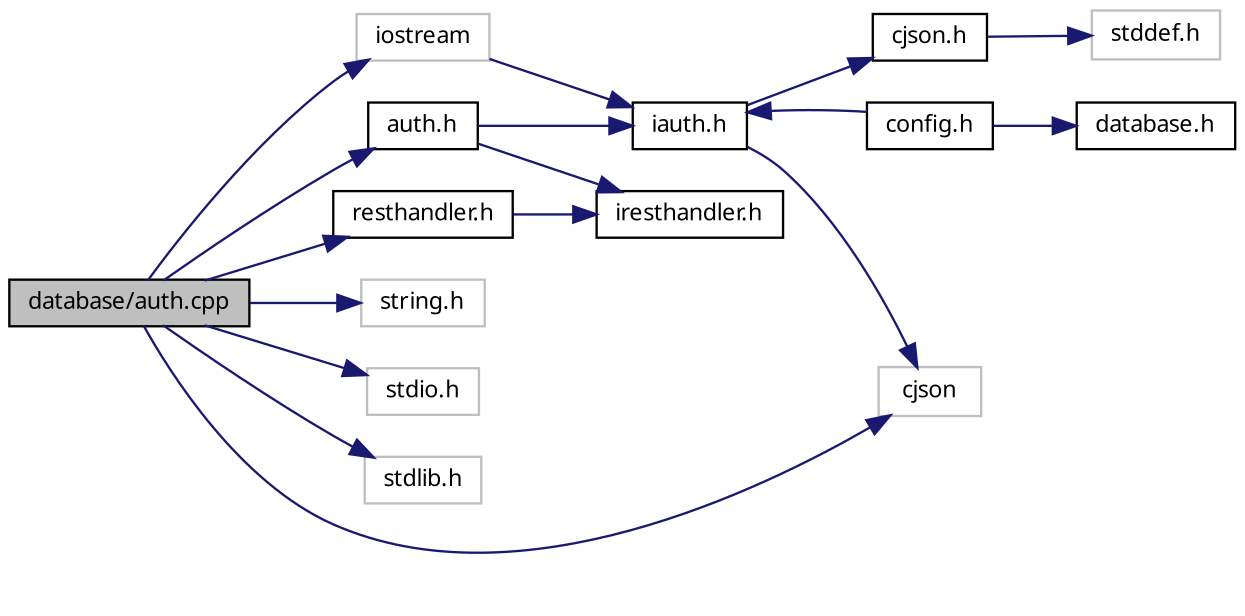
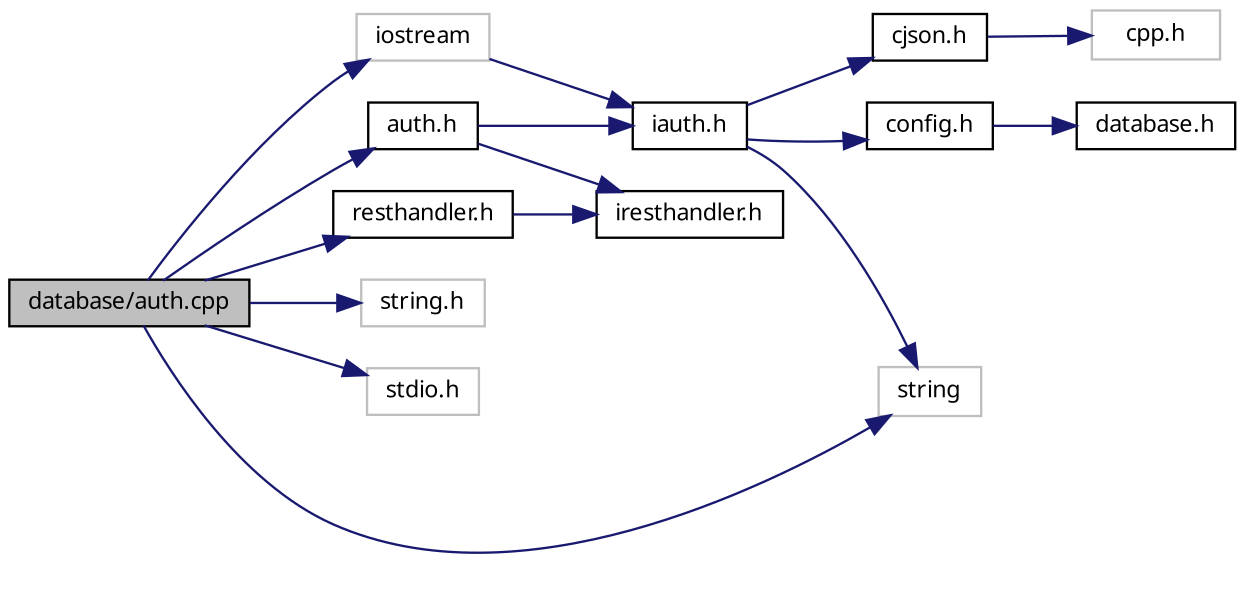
(1156, 35) -> (1156, 35)
(819, 110) -> (795, 141)
(930, 392) -> (930, 392)
(423, 480) -> none
